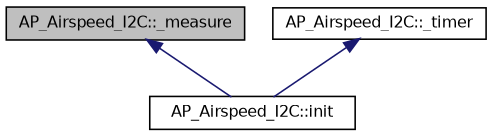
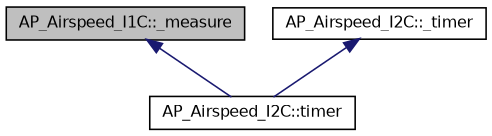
(125, 24) -> (125, 24)
(252, 113) -> (252, 113)
